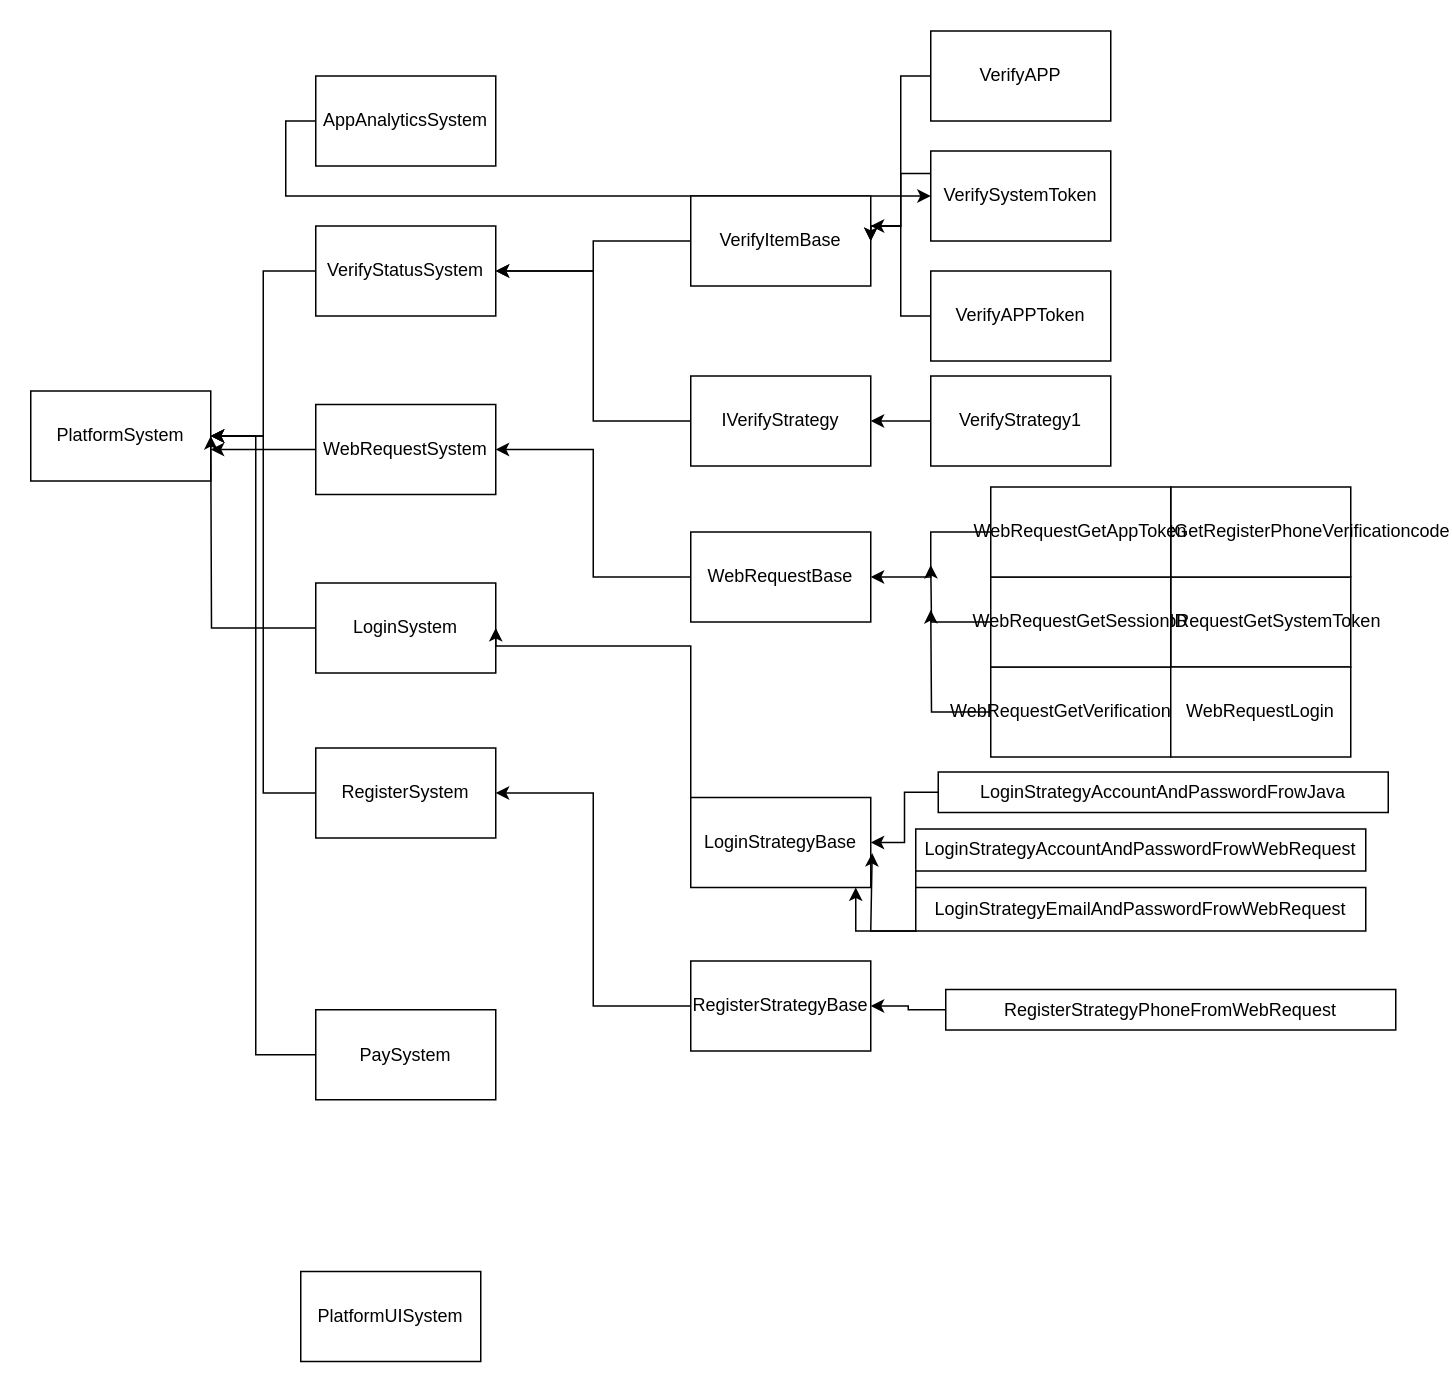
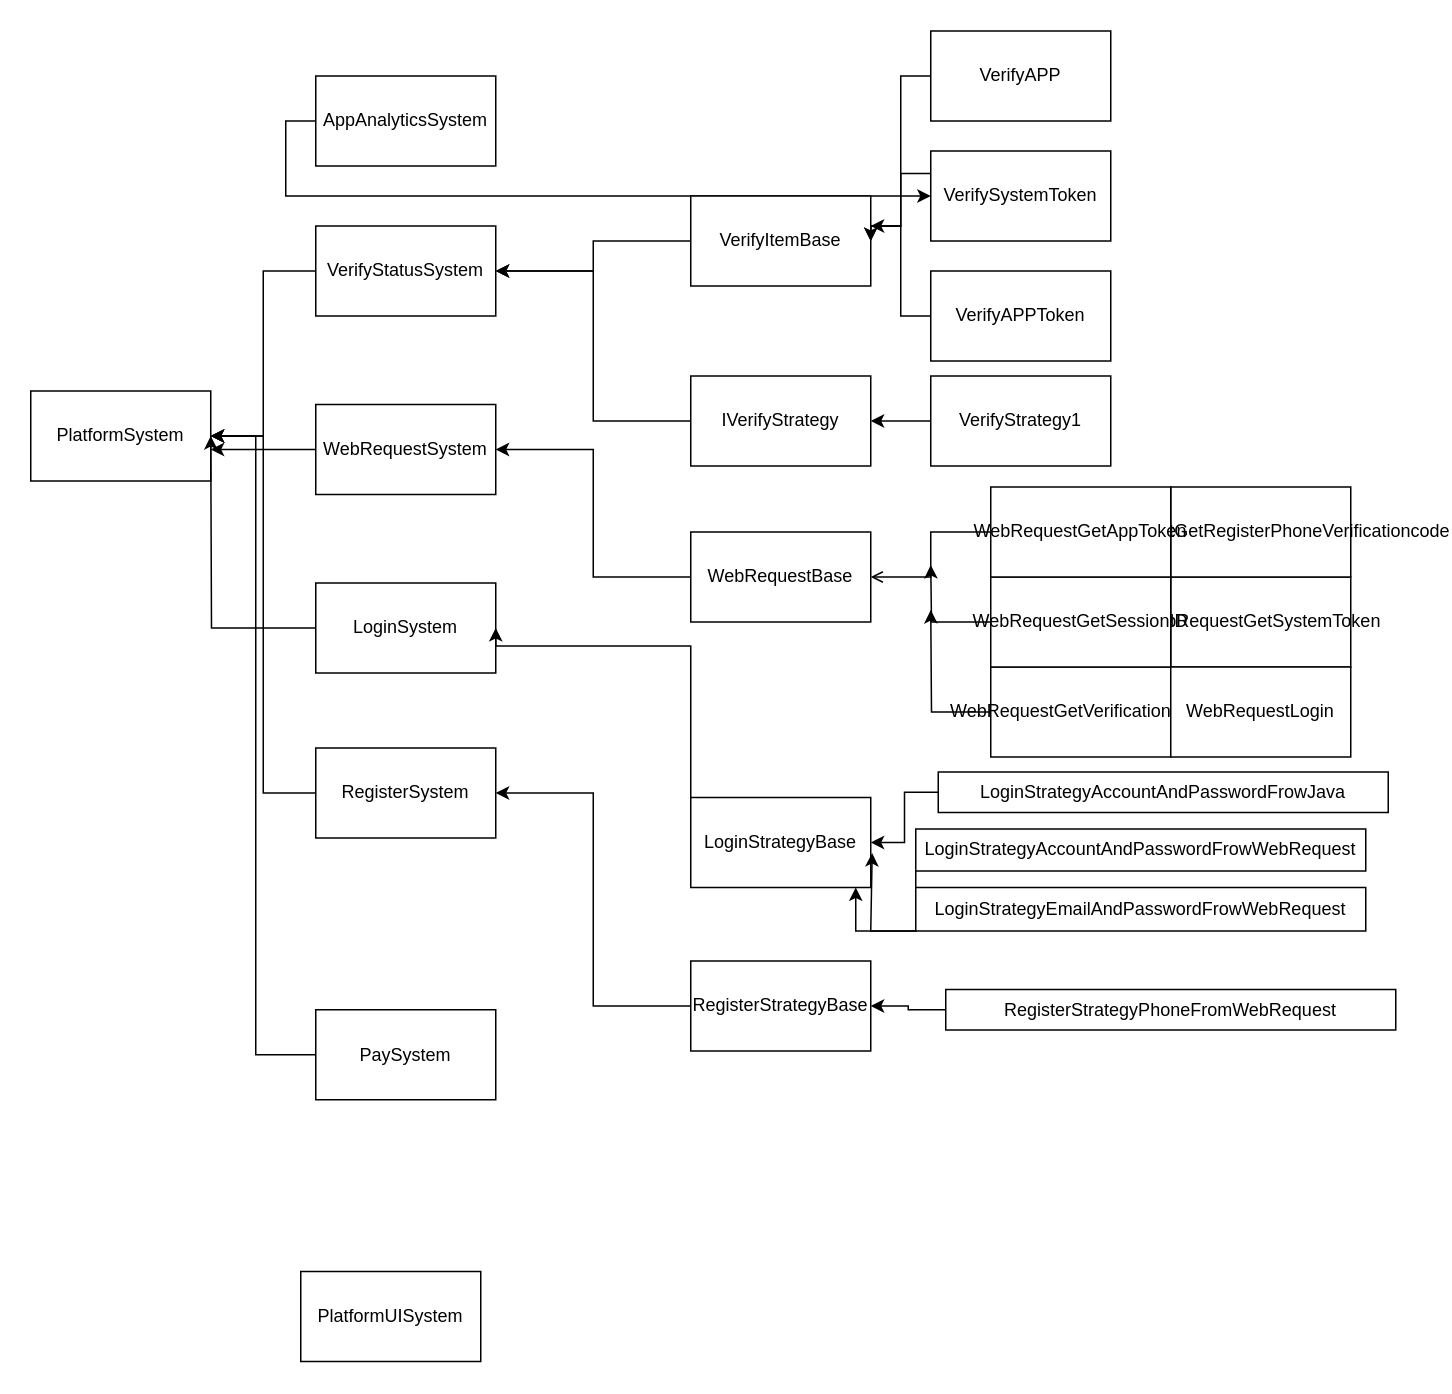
(882, 577) -> (879, 577)
